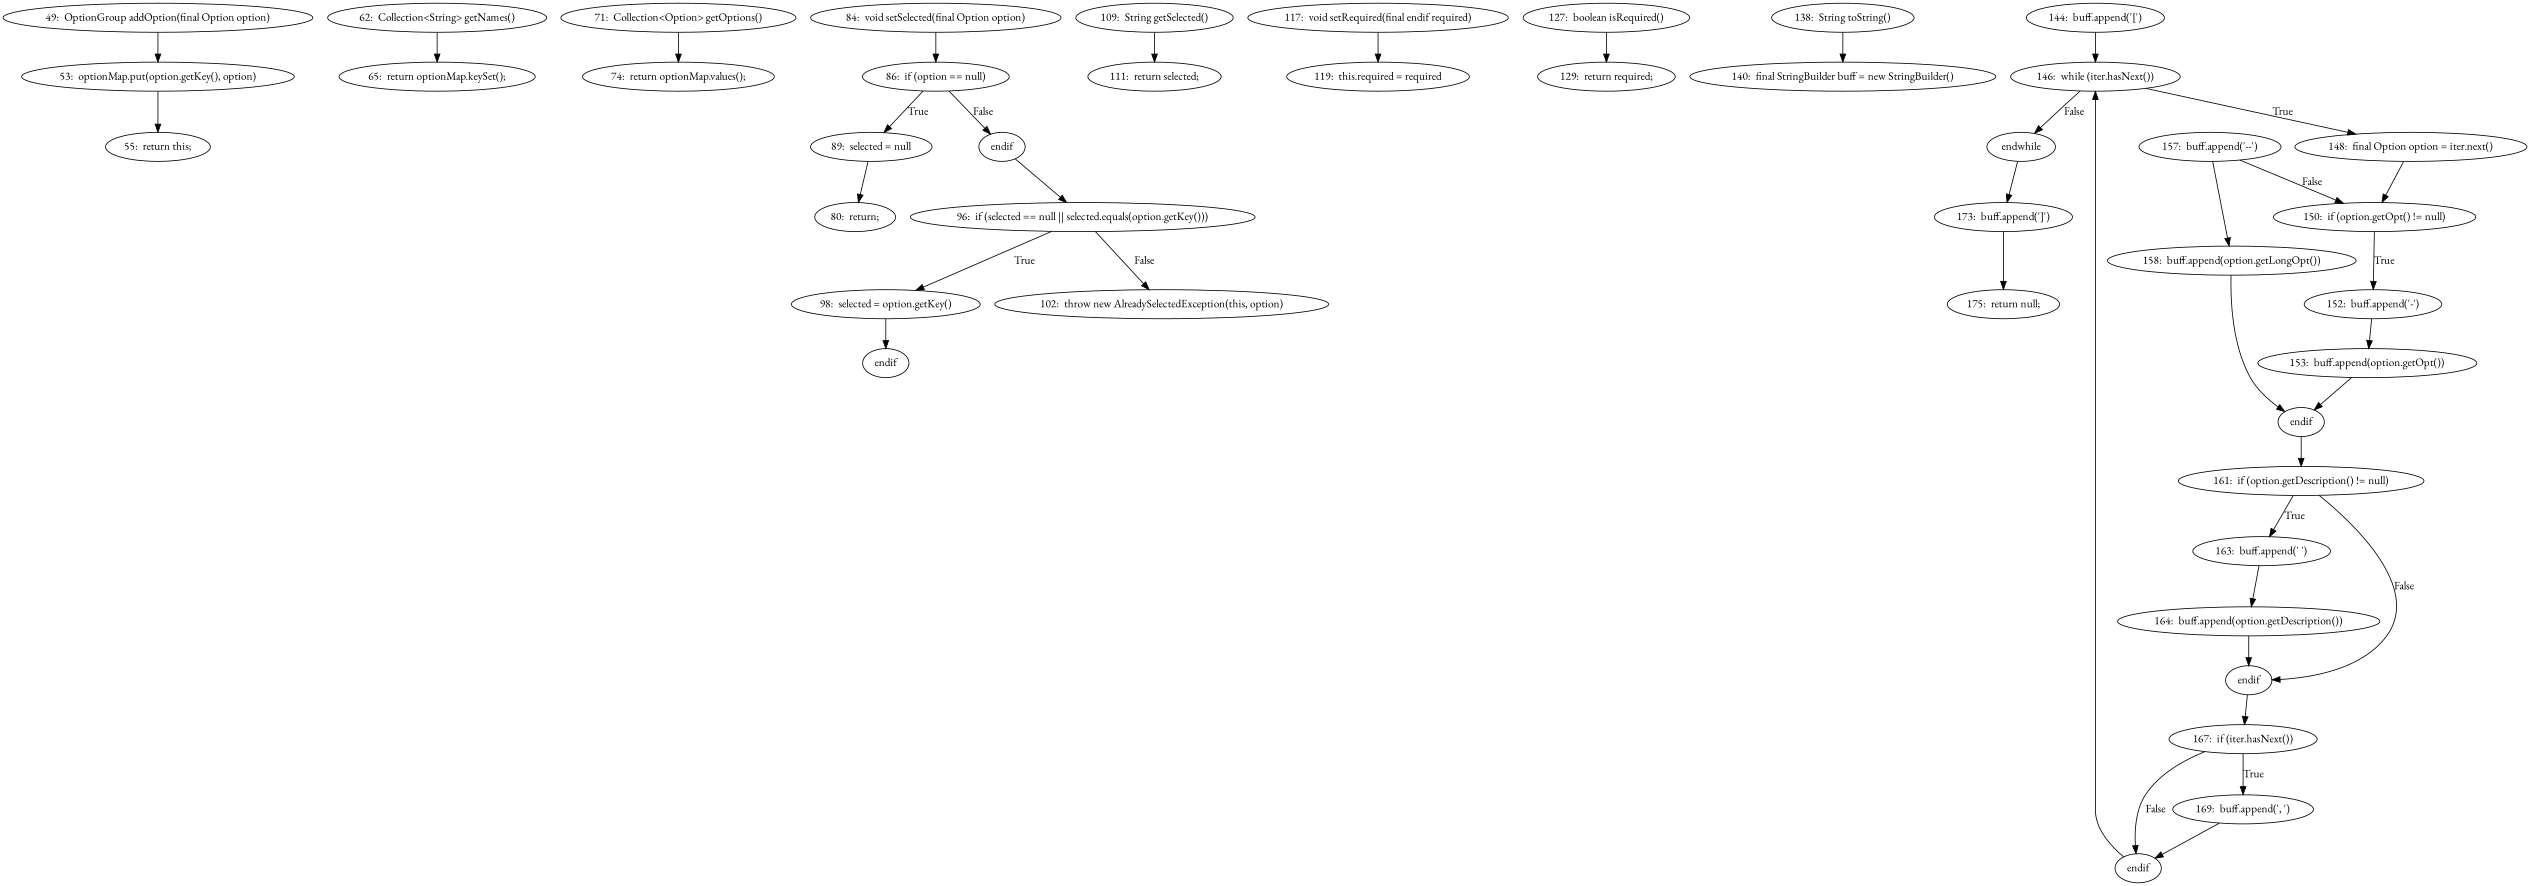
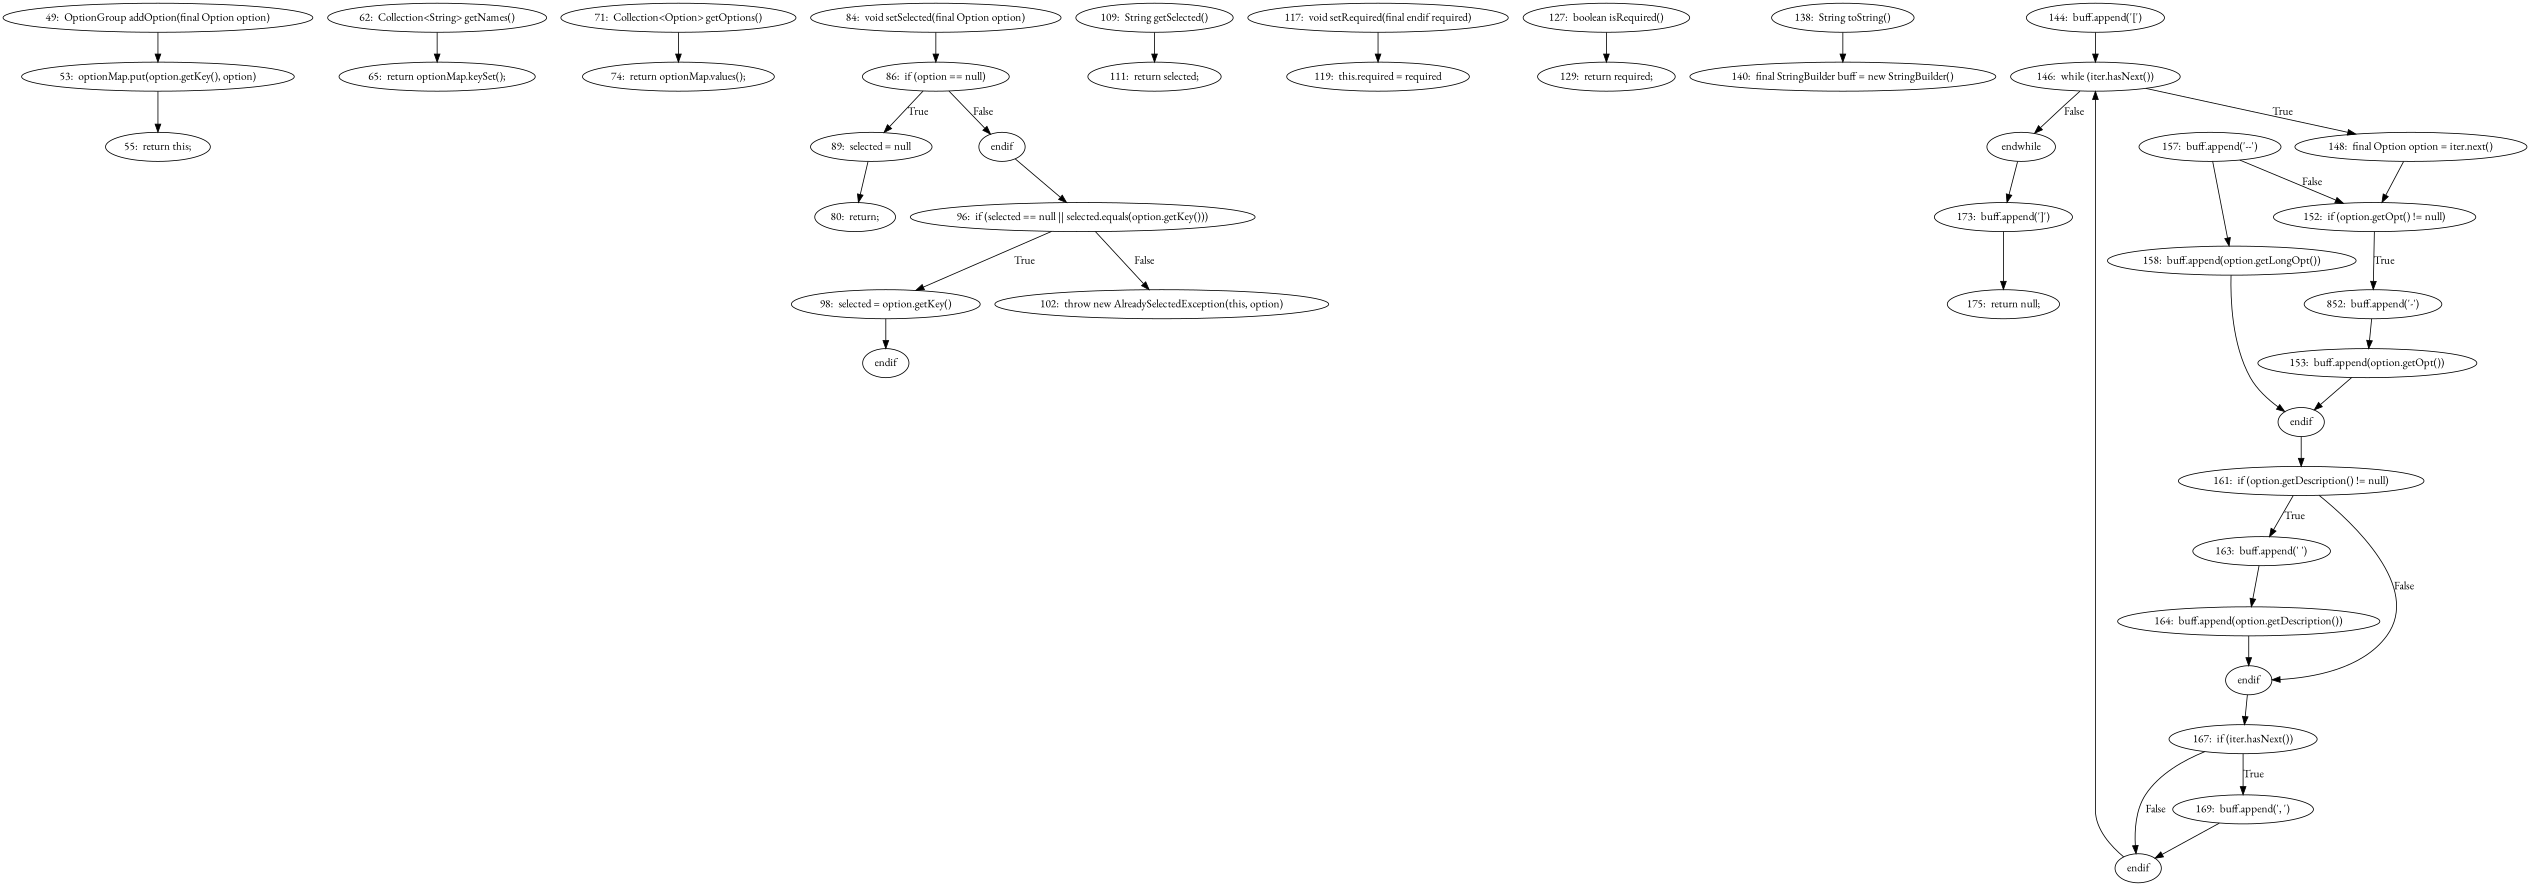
(2375, 217) -> (2375, 217)
(2373, 304) -> (2373, 304)
